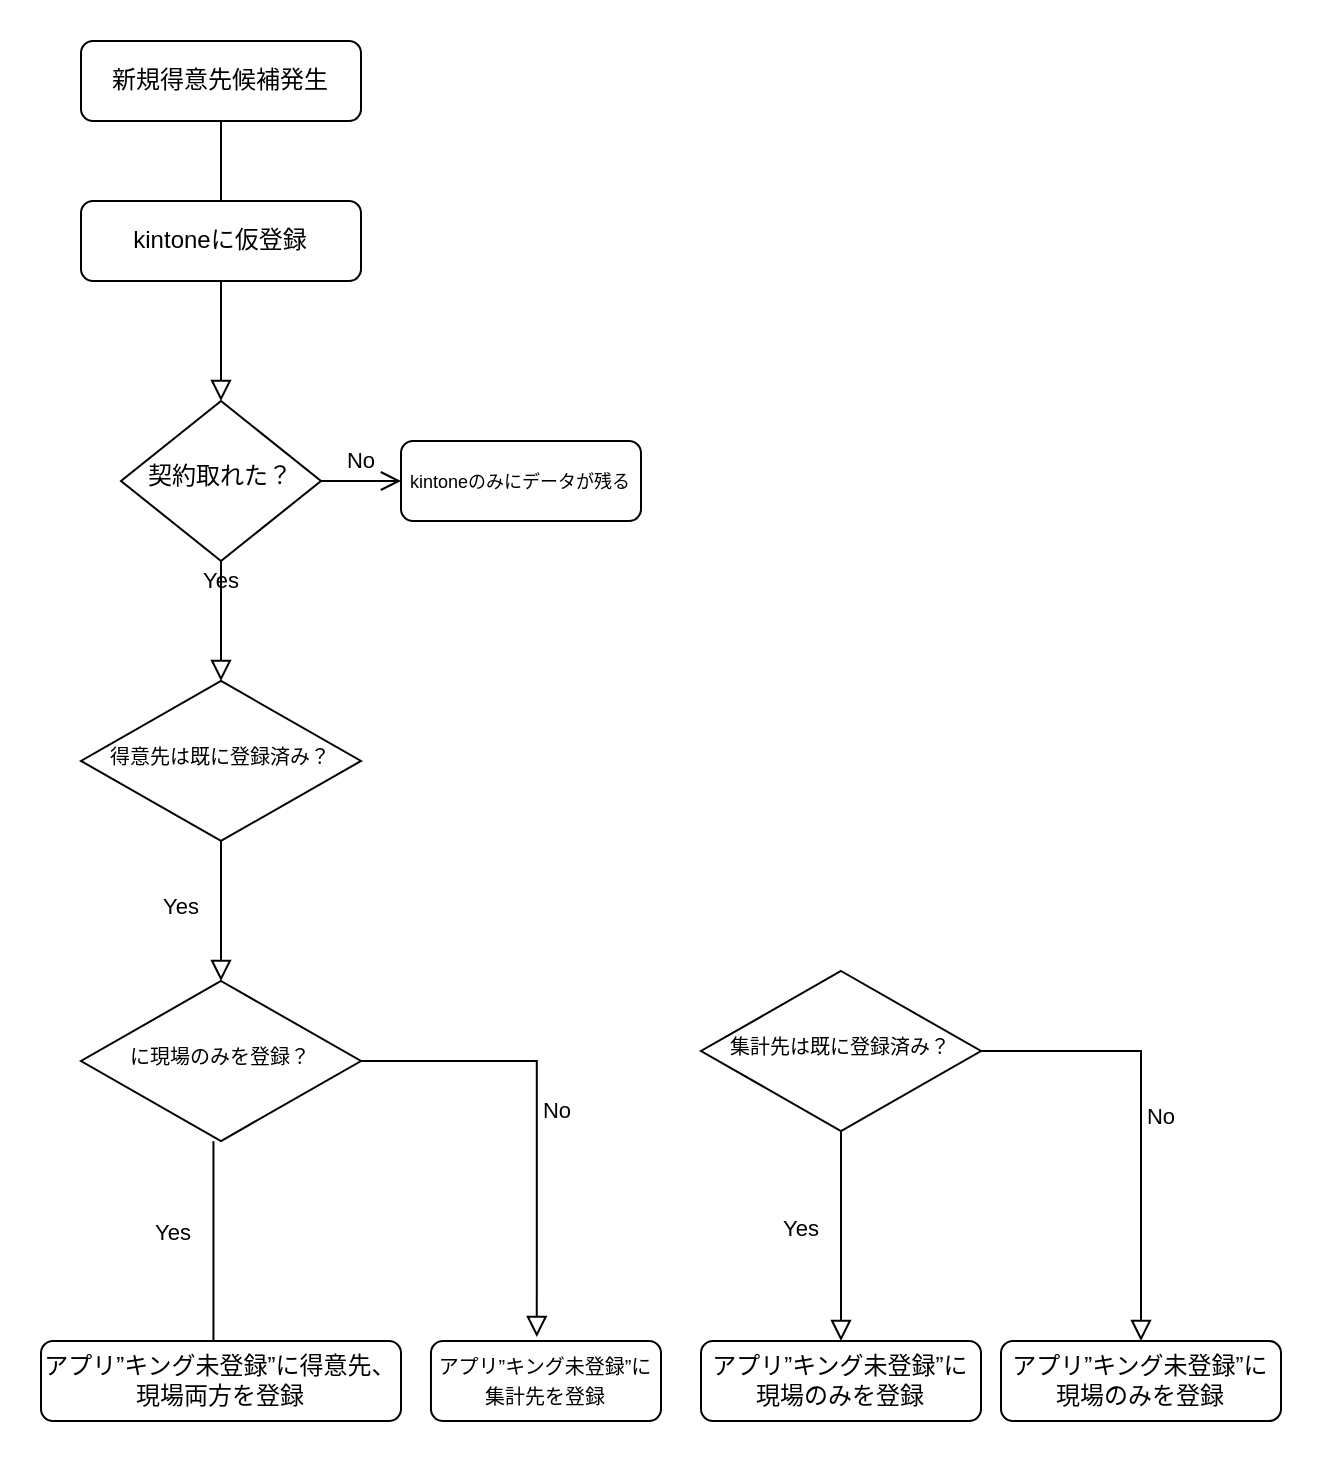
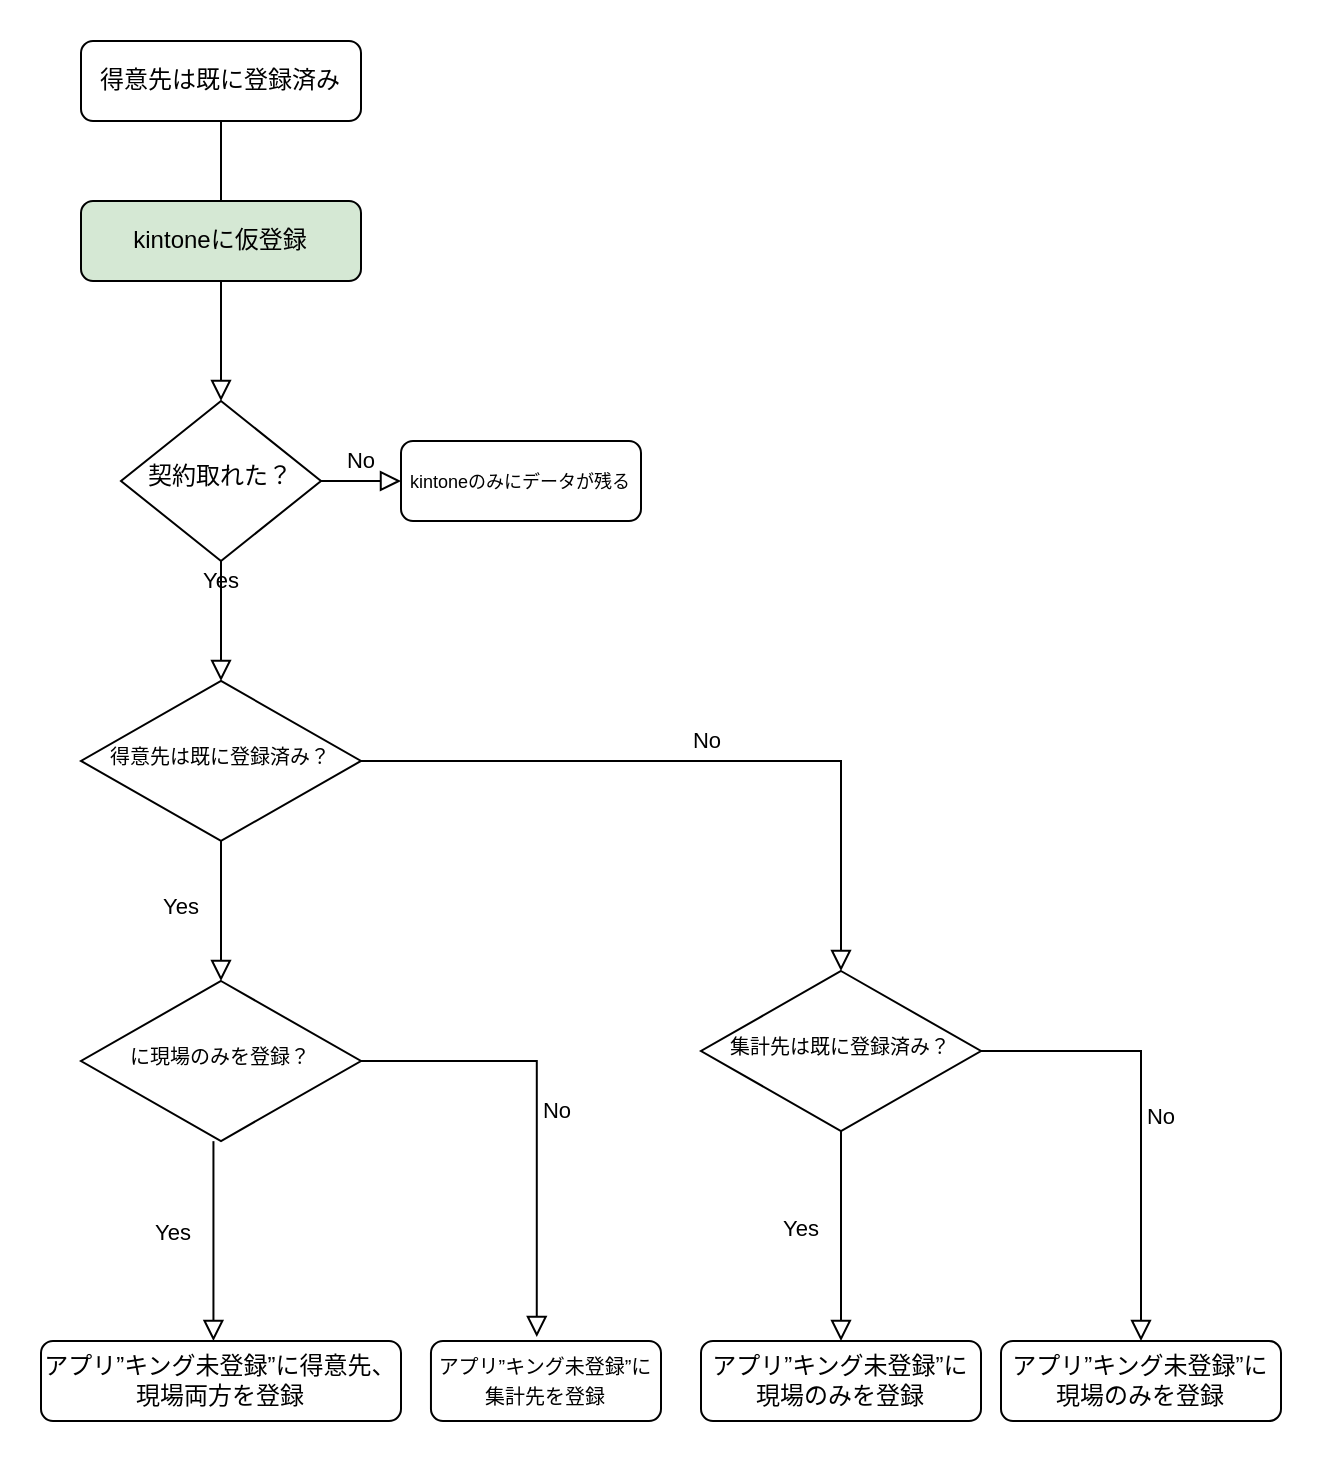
(221, 81) -> (221, 81)
(221, 241) -> (221, 241)
(386, 481) -> (379, 481)
none -> (695, 761)
(213, 1328) -> (213, 1319)
